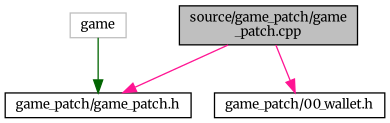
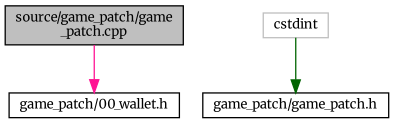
(98, 25) -> (296, 25)
(182, 66) -> none
